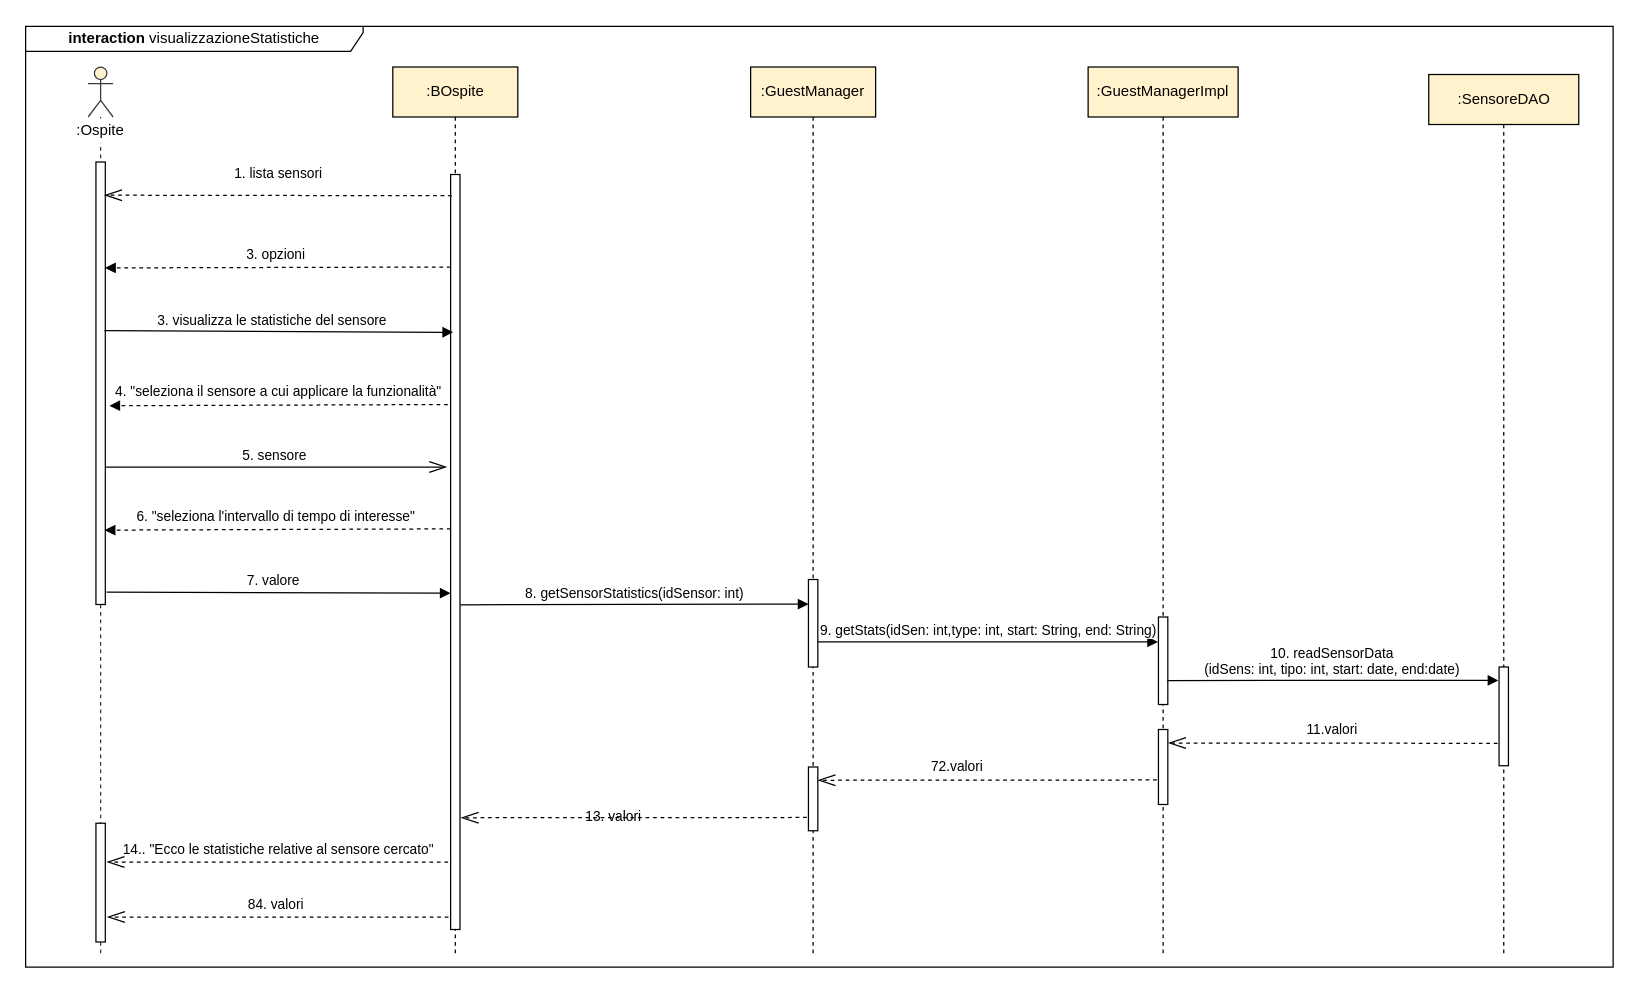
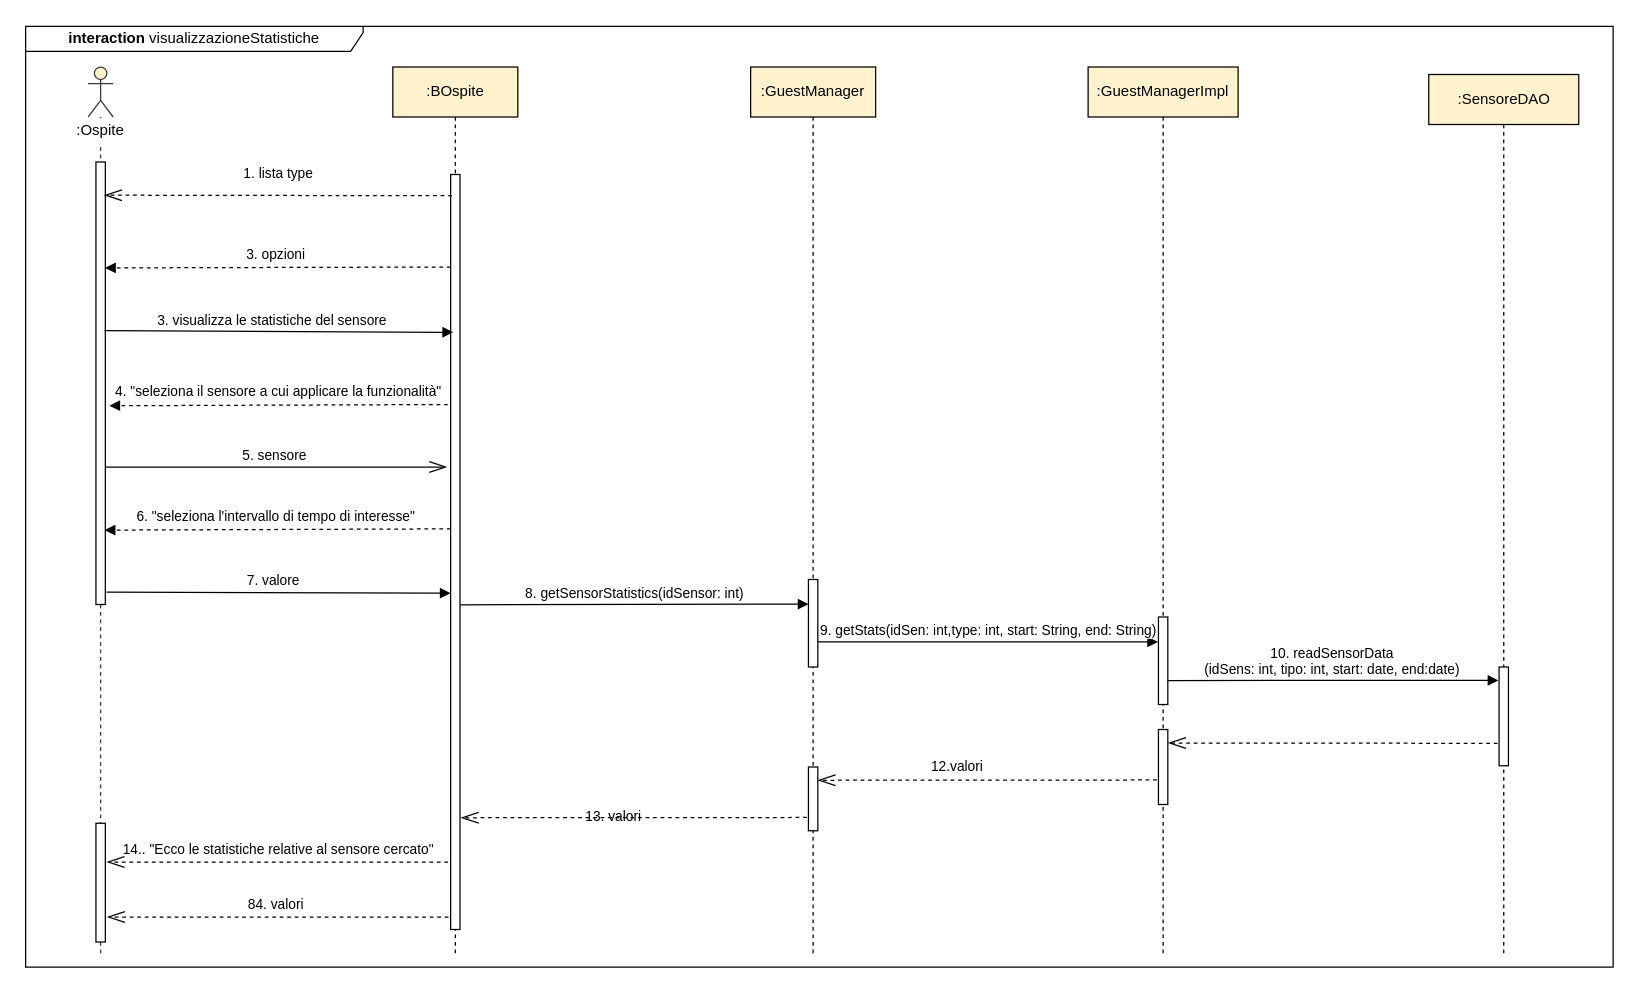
(279, 173) -> (279, 173)
(1332, 729) -> none
(958, 767) -> (958, 767)
